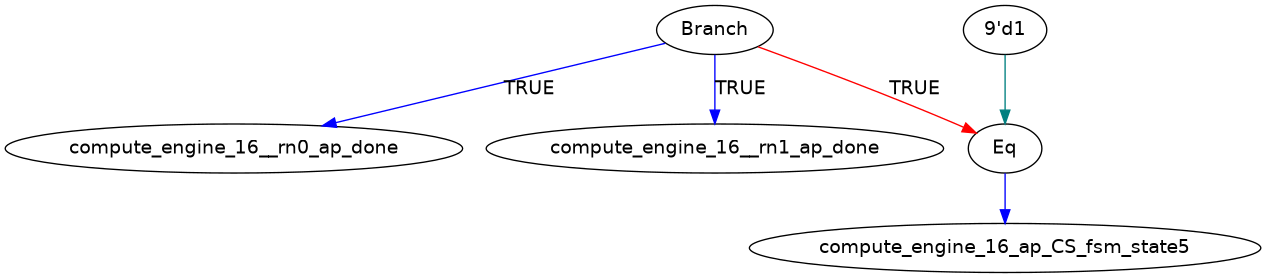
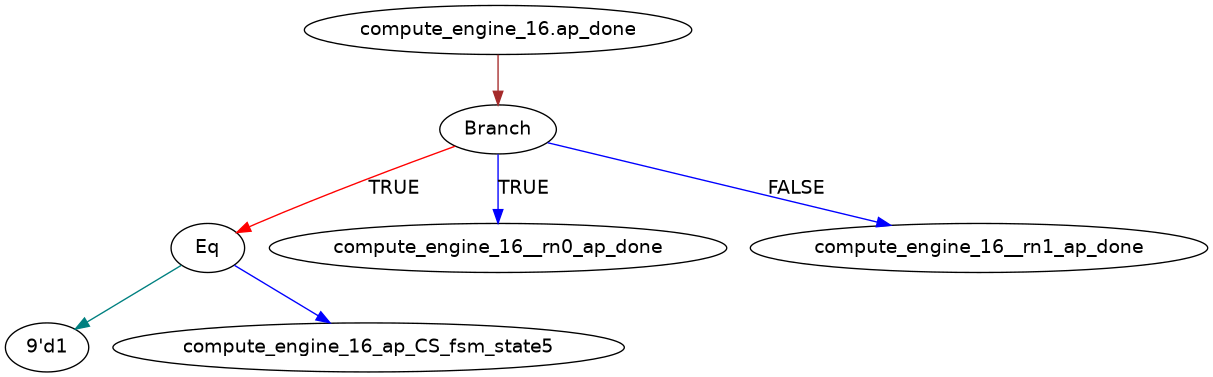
none -> (498, 30)
(1005, 82) -> (134, 294)
(741, 89) -> (797, 189)
